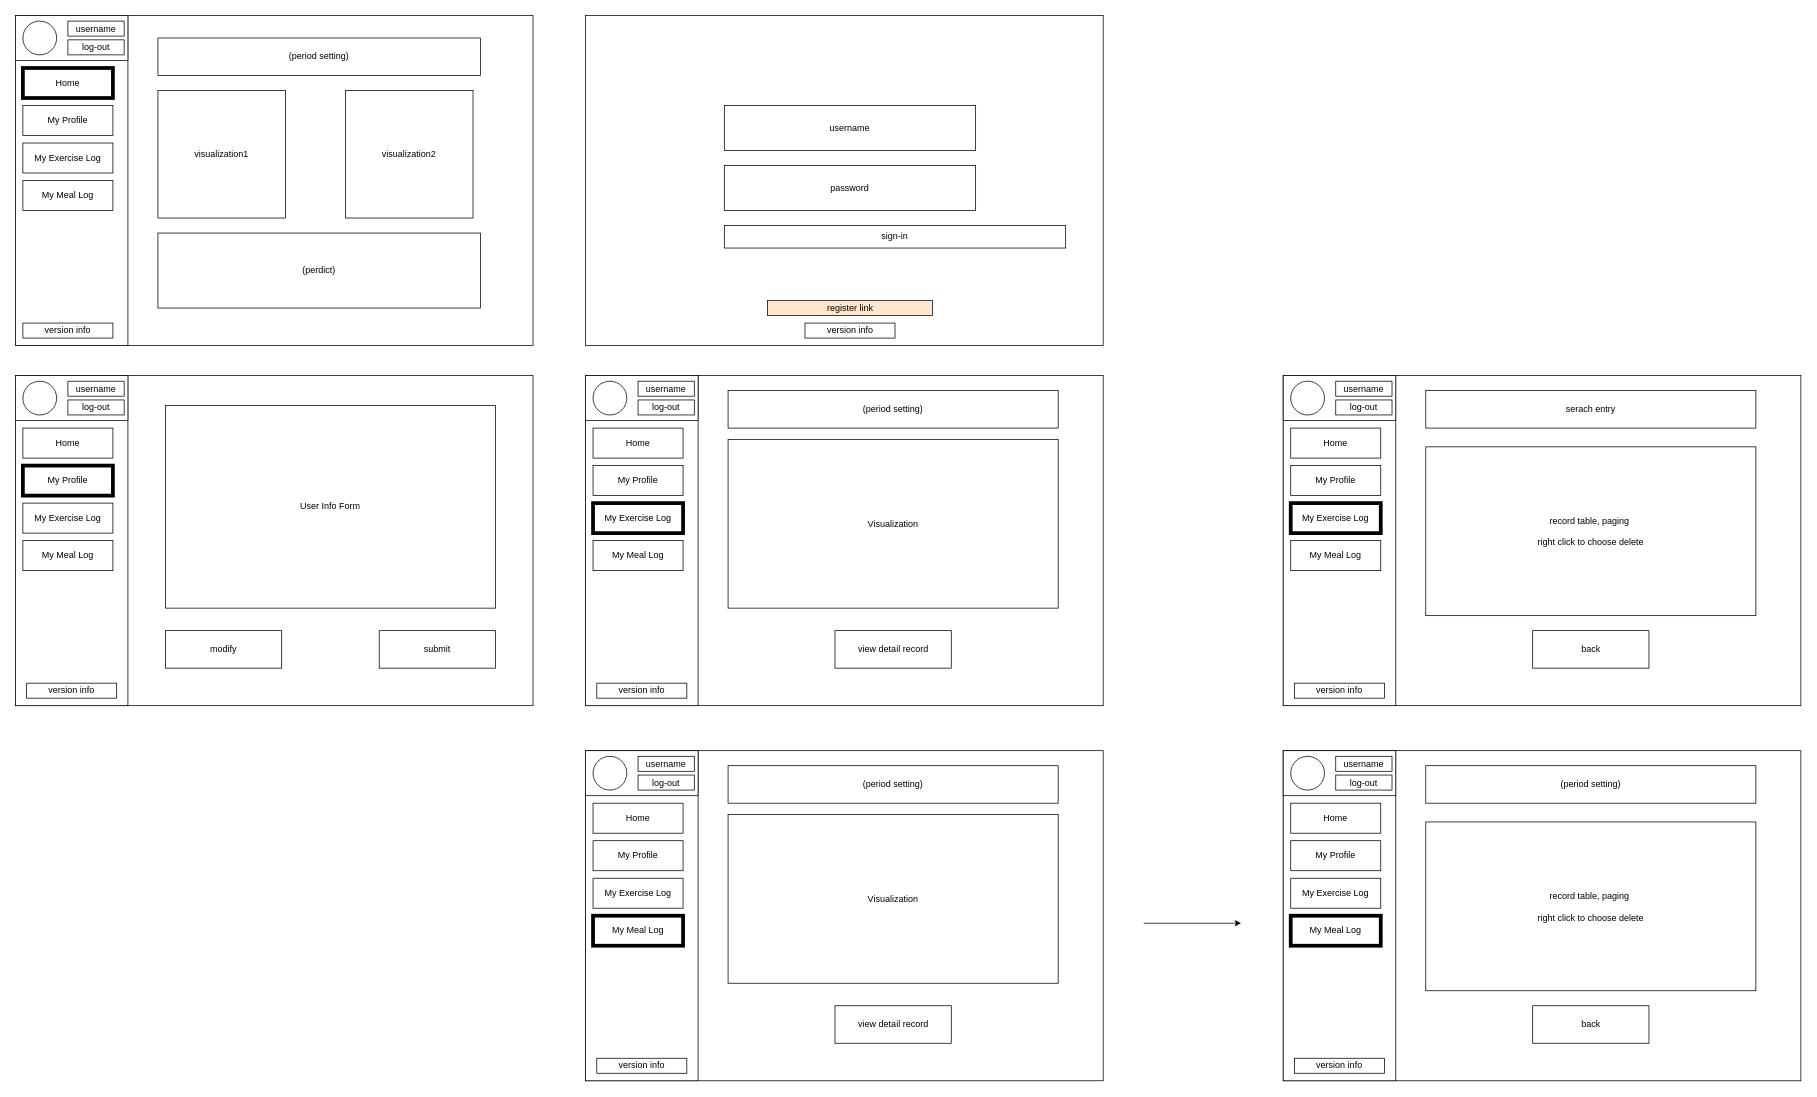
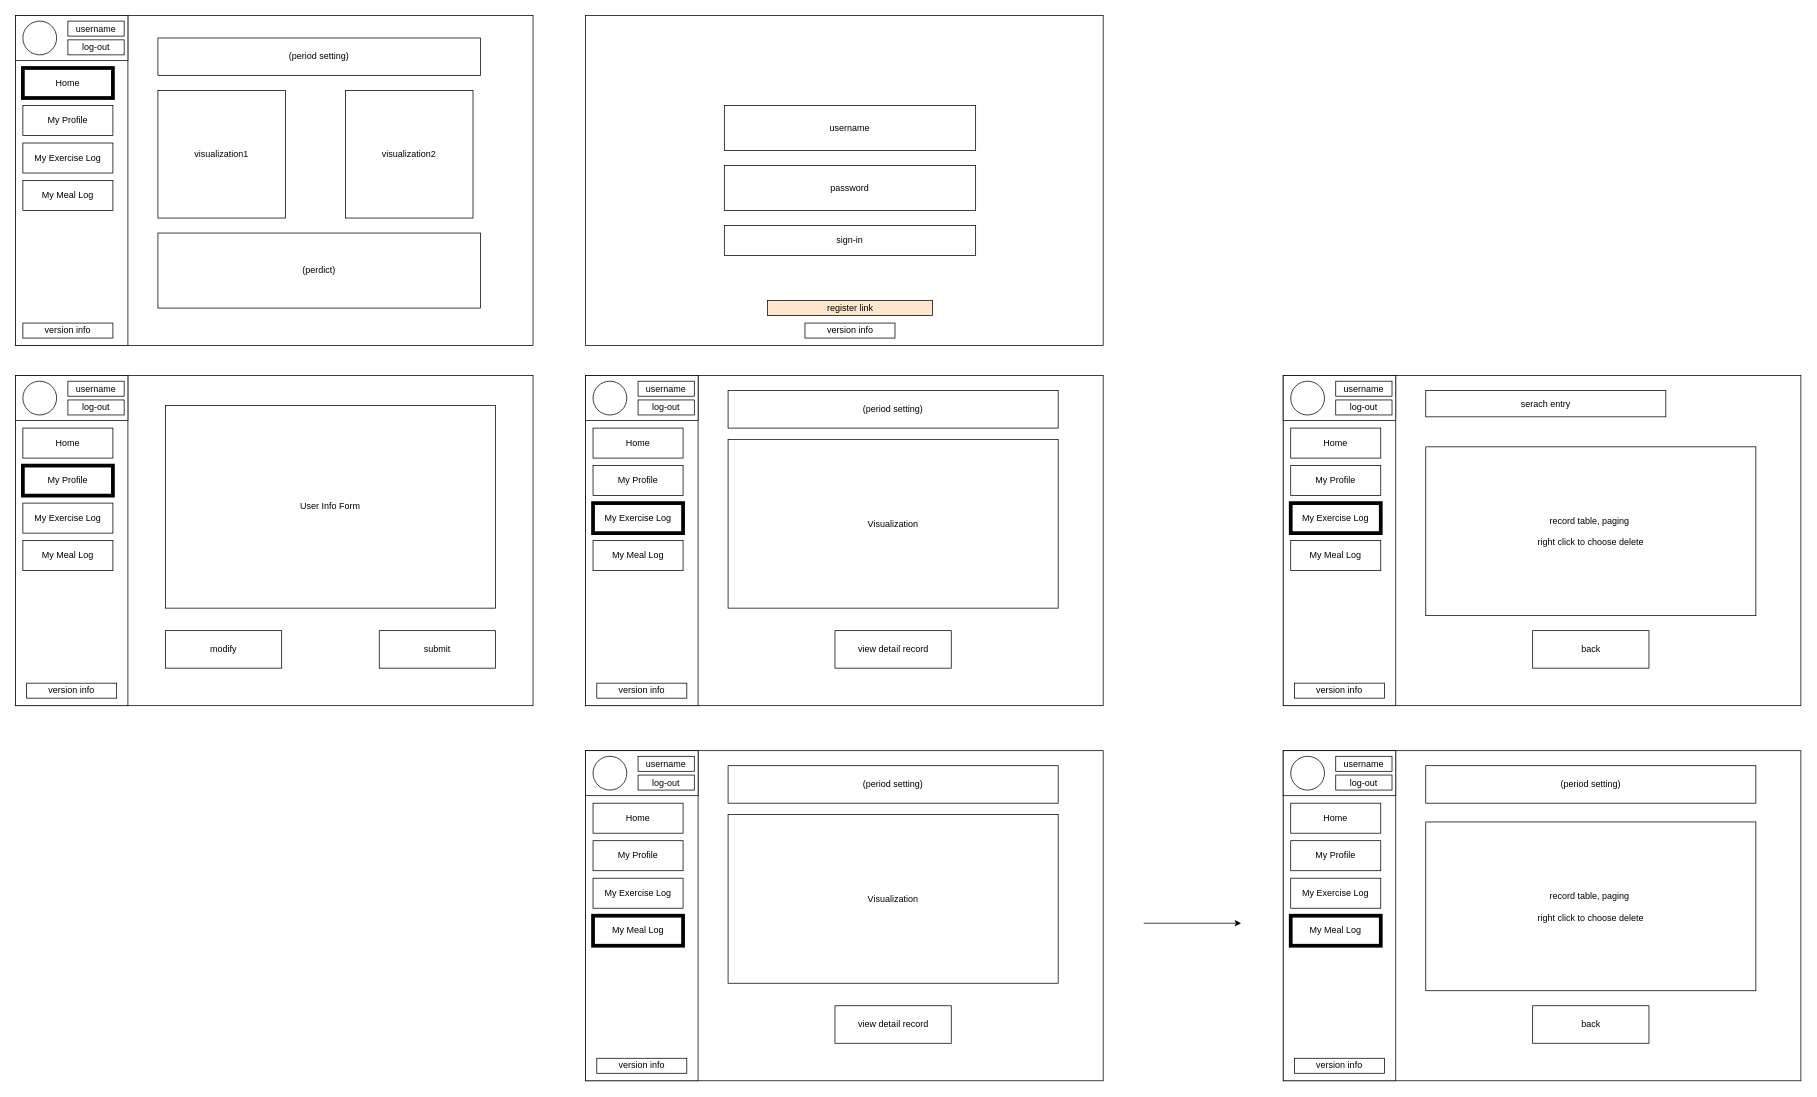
(895, 237) -> (850, 240)
(1590, 409) -> (1545, 404)
